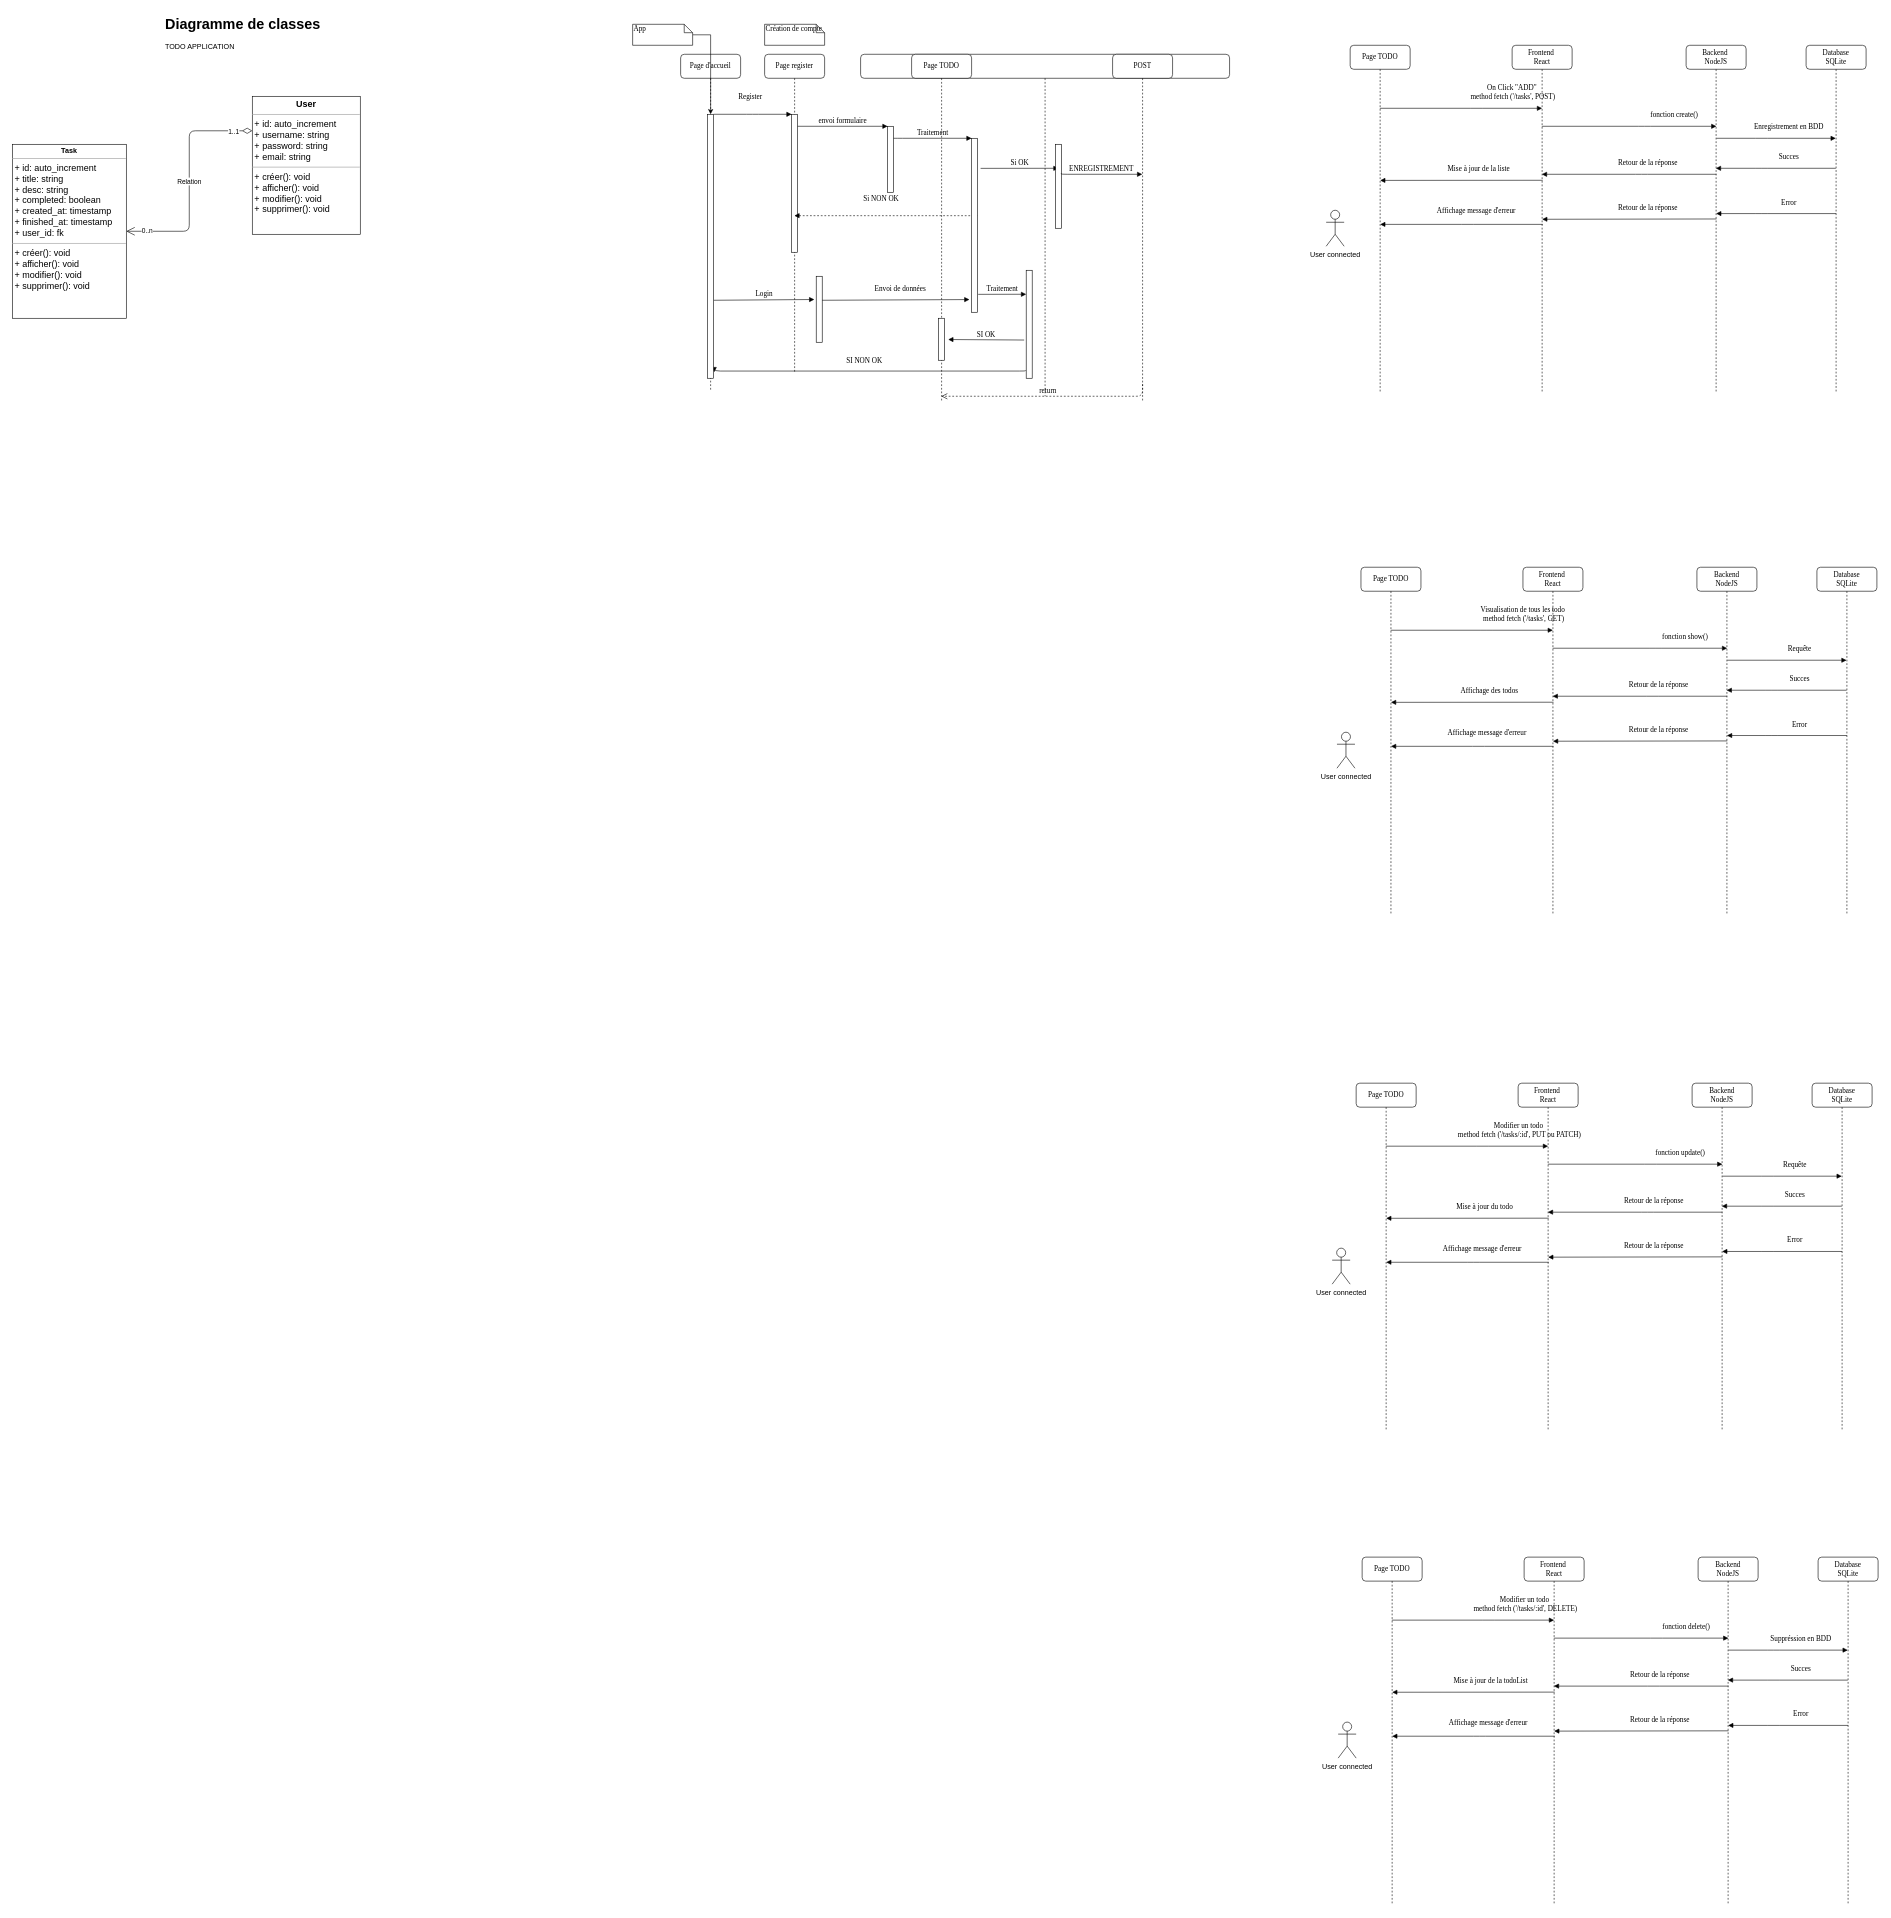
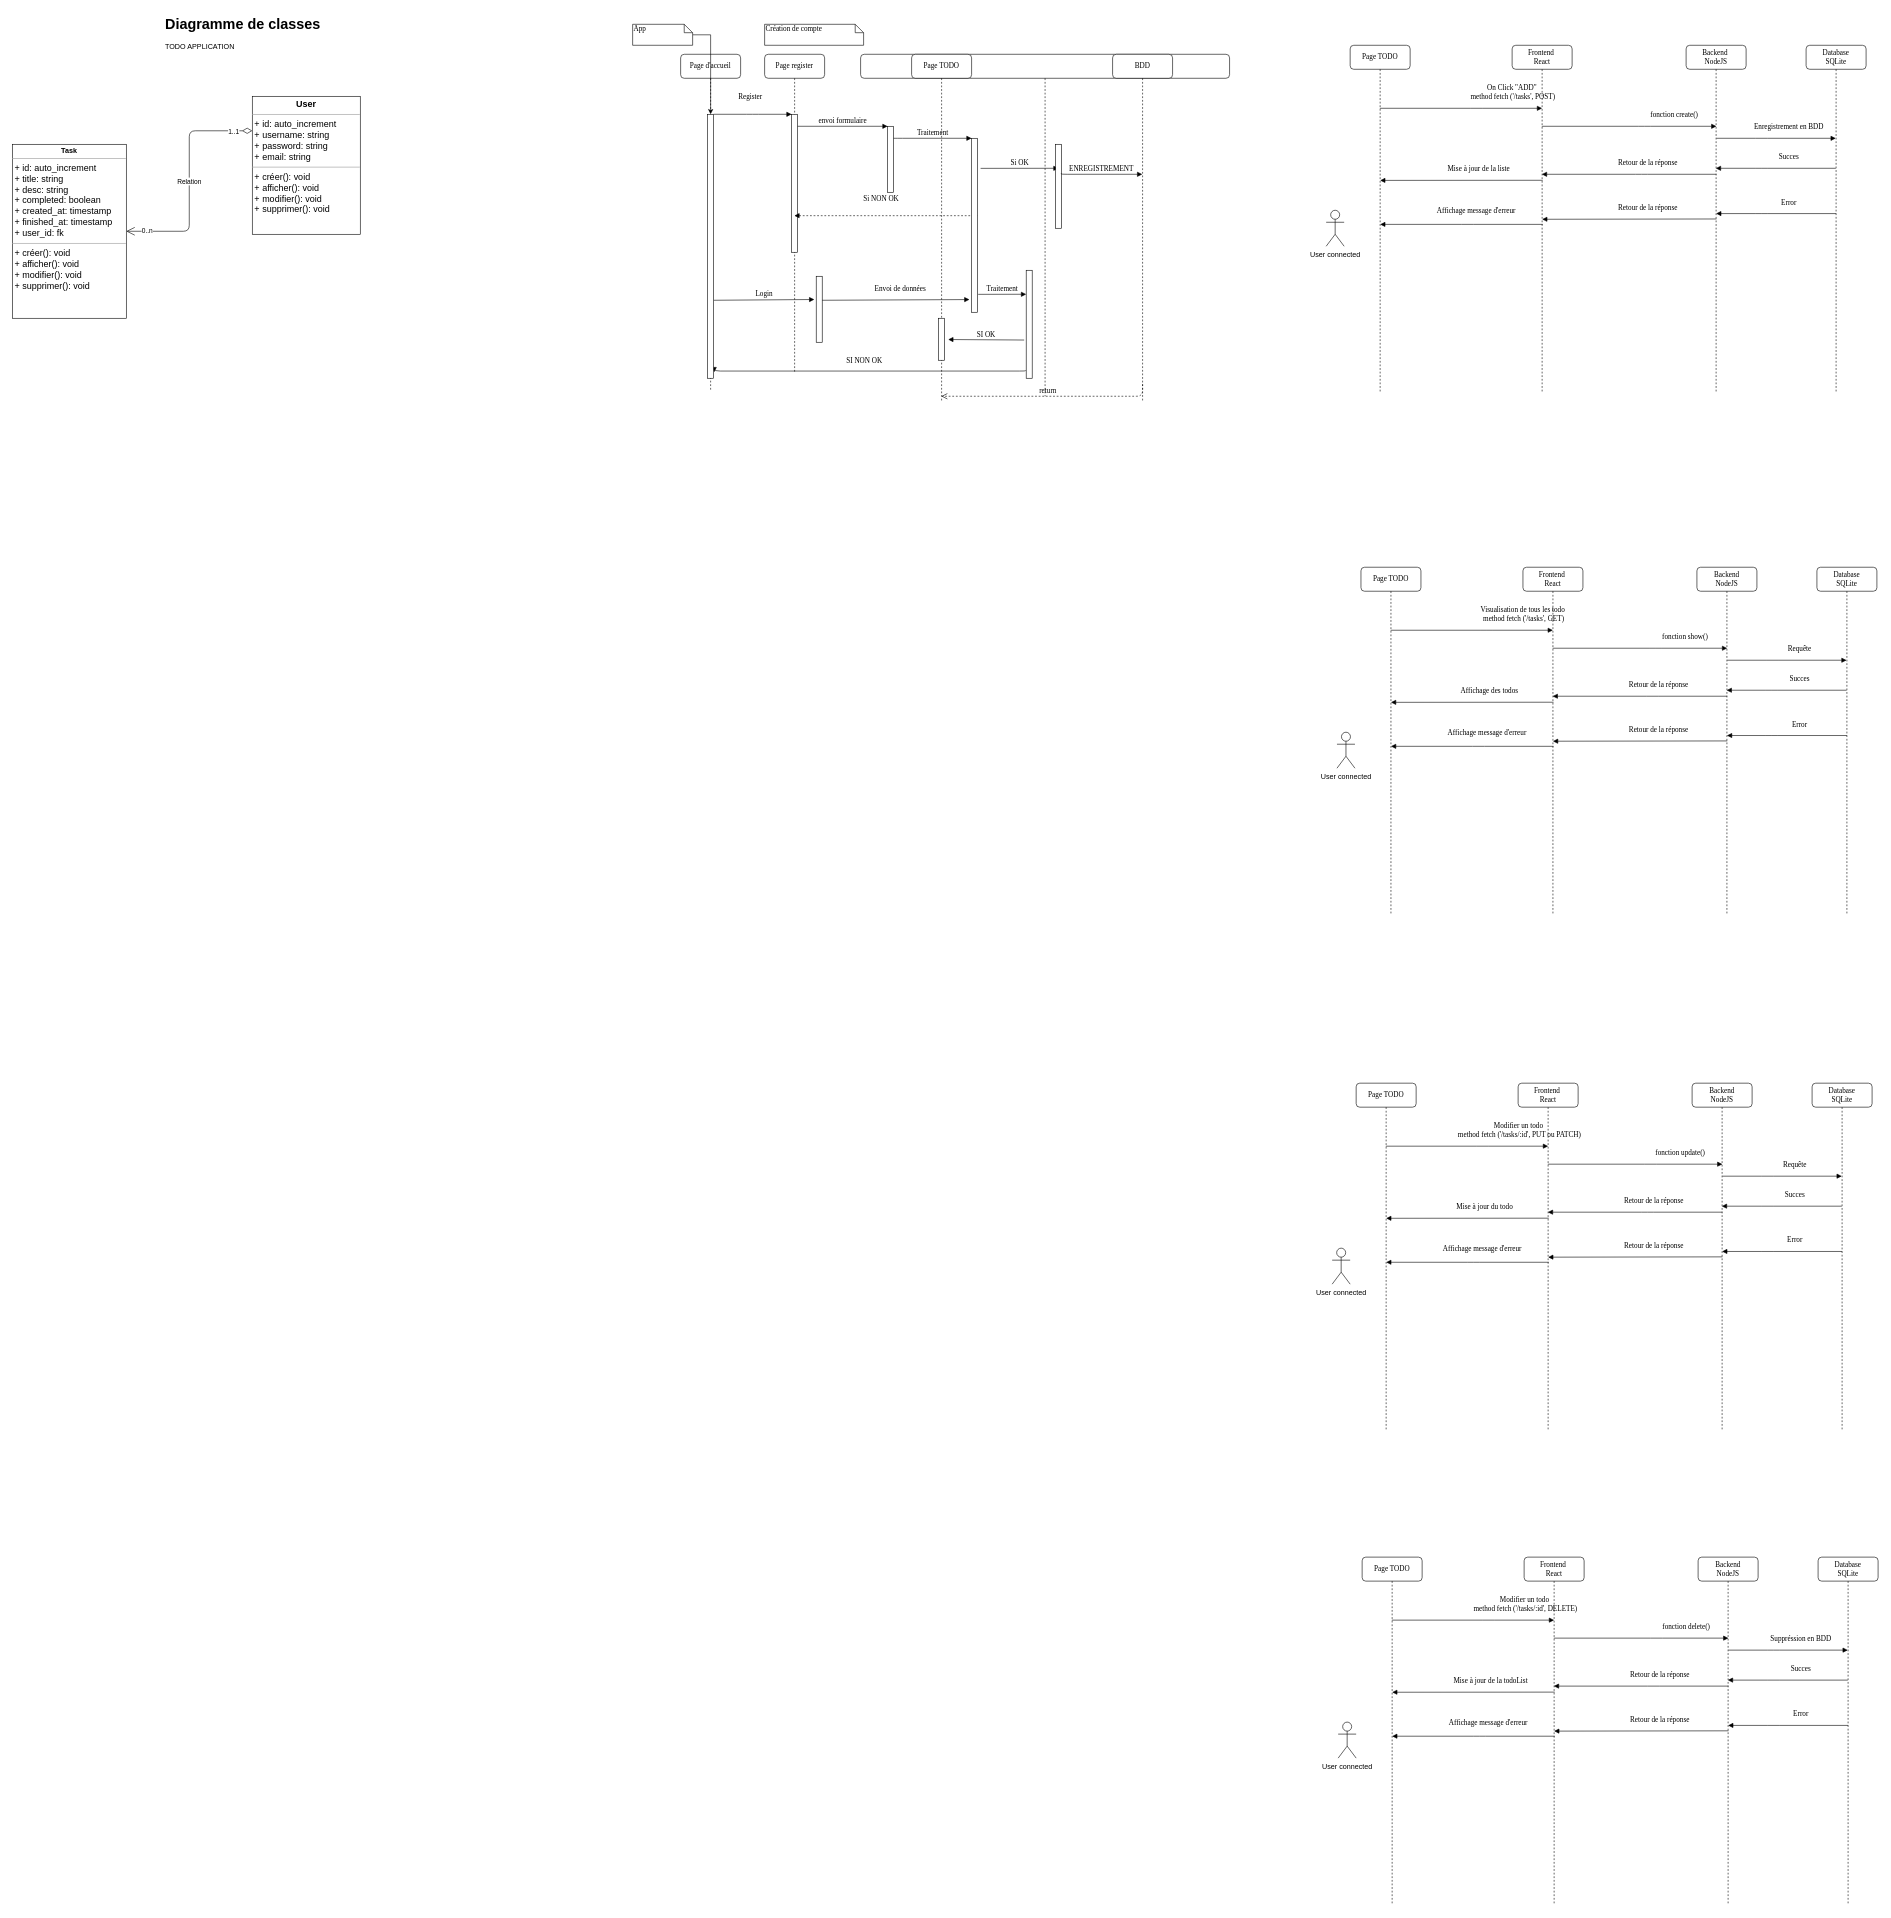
(795, 35) -> (814, 35)
(1143, 66) -> (1143, 66)
